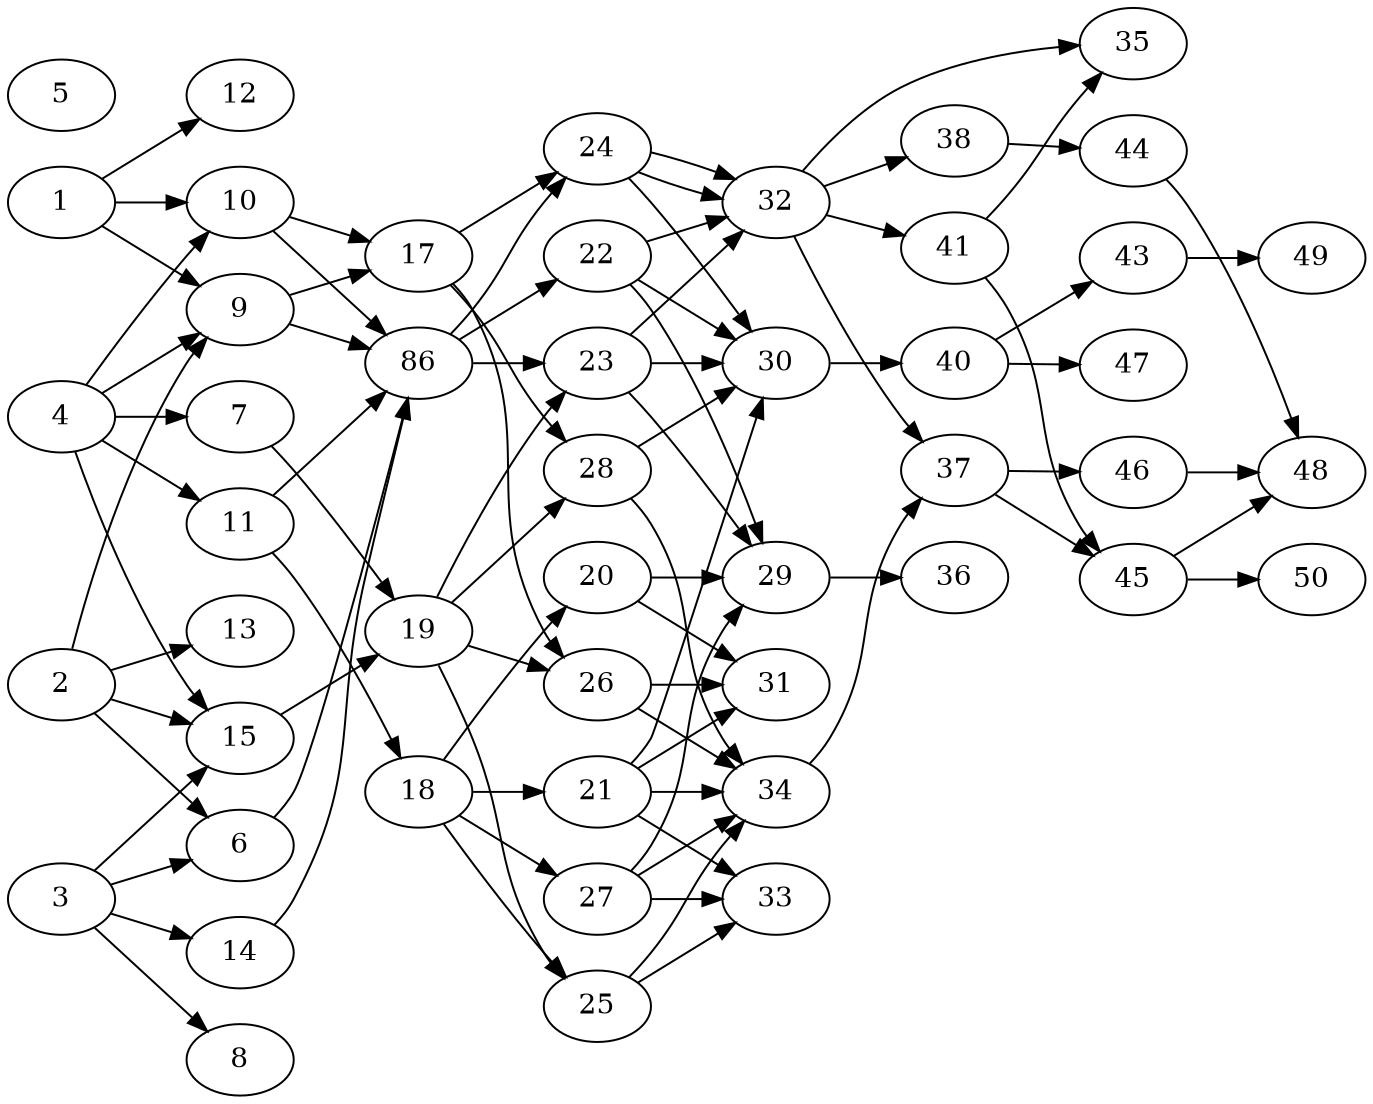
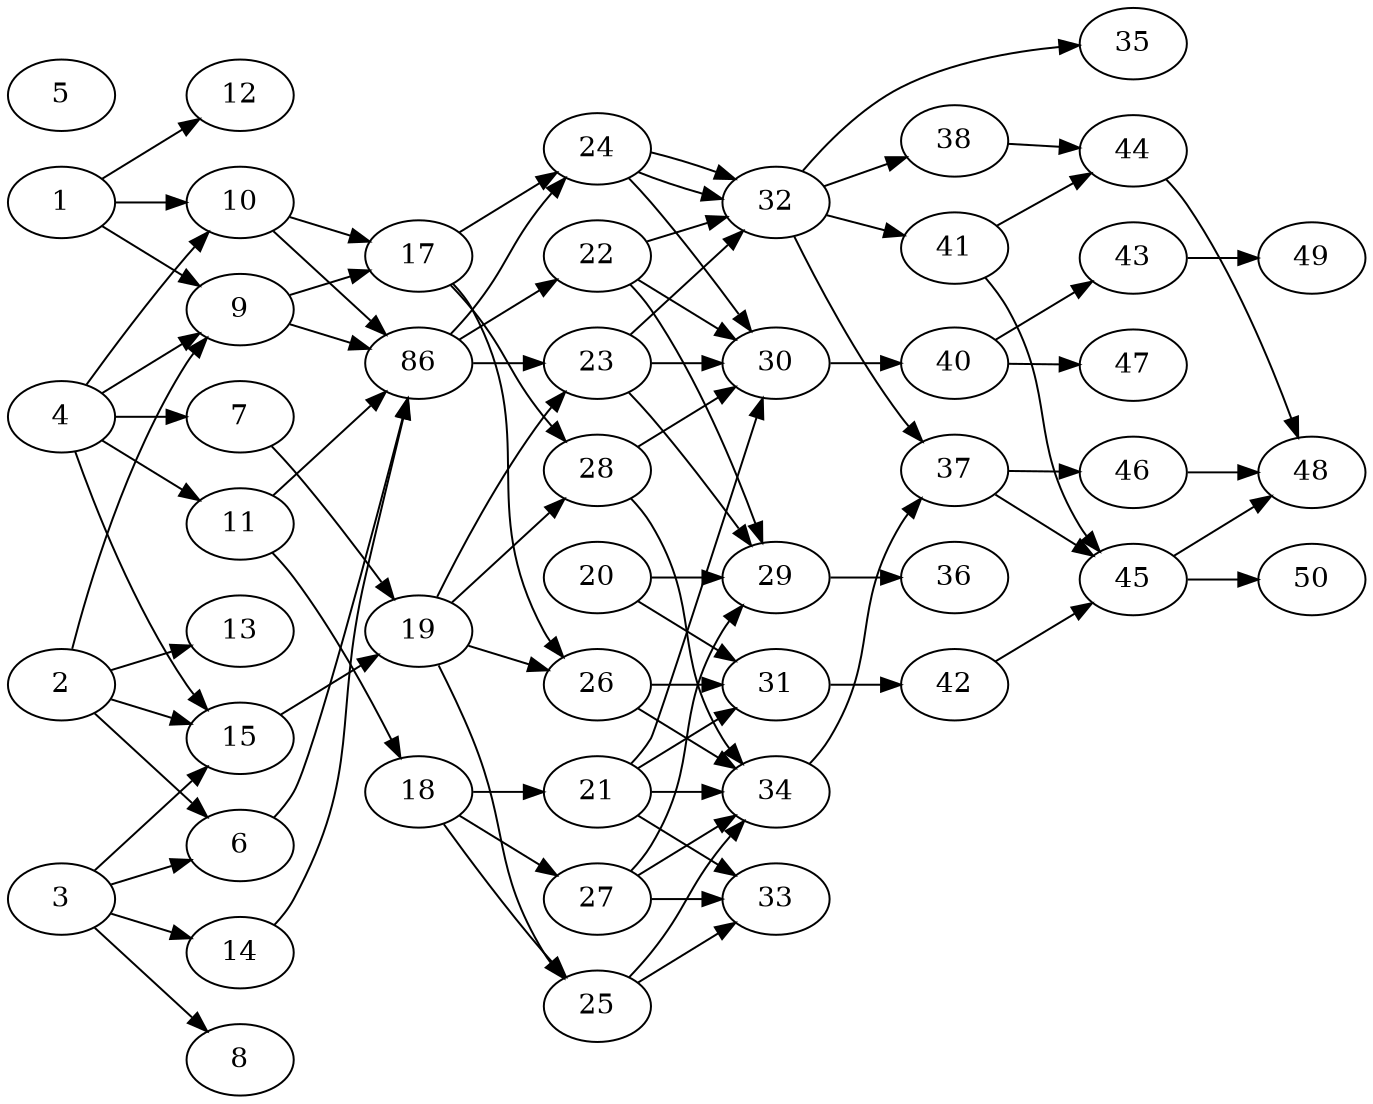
(1036, 158) -> (1035, 204)
none -> (955, 685)
(496, 690) -> none
